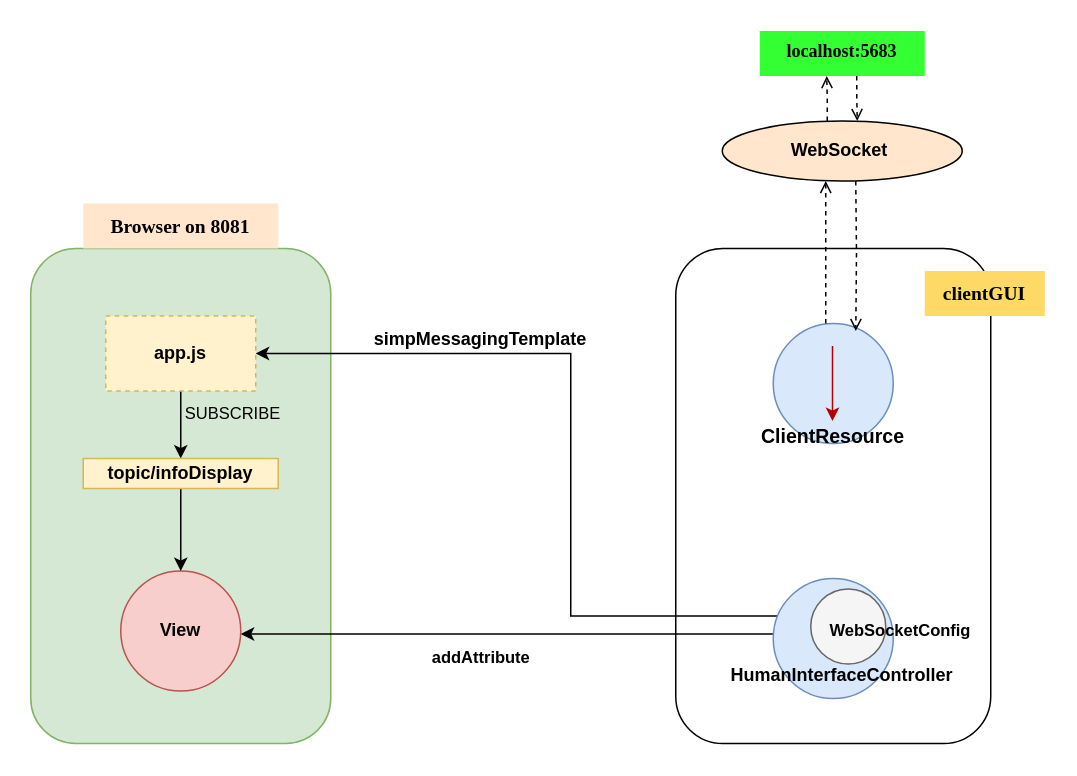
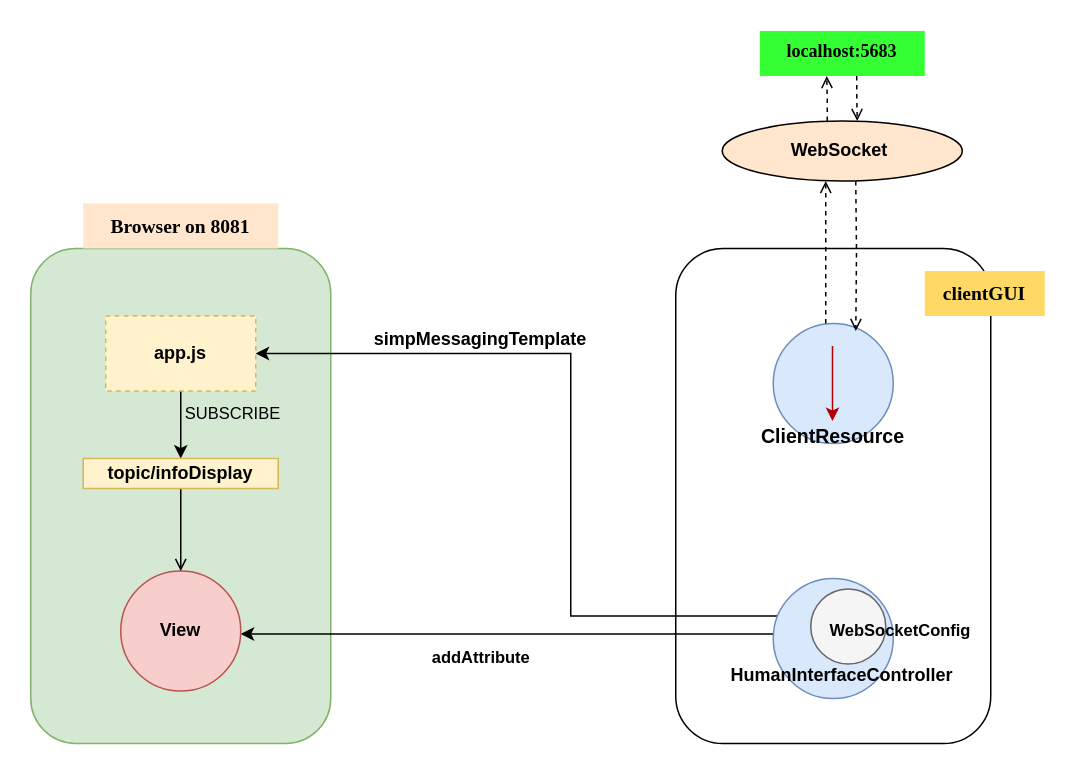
(181, 559) -> (181, 561)
